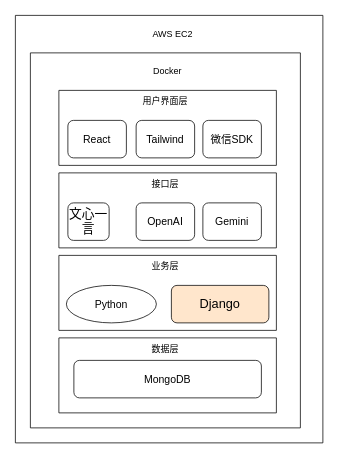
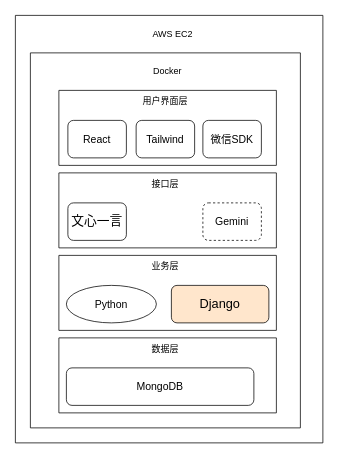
(89, 222) -> (97, 222)
(165, 222) -> none
(232, 222) -> (232, 222)
(168, 379) -> (160, 387)
